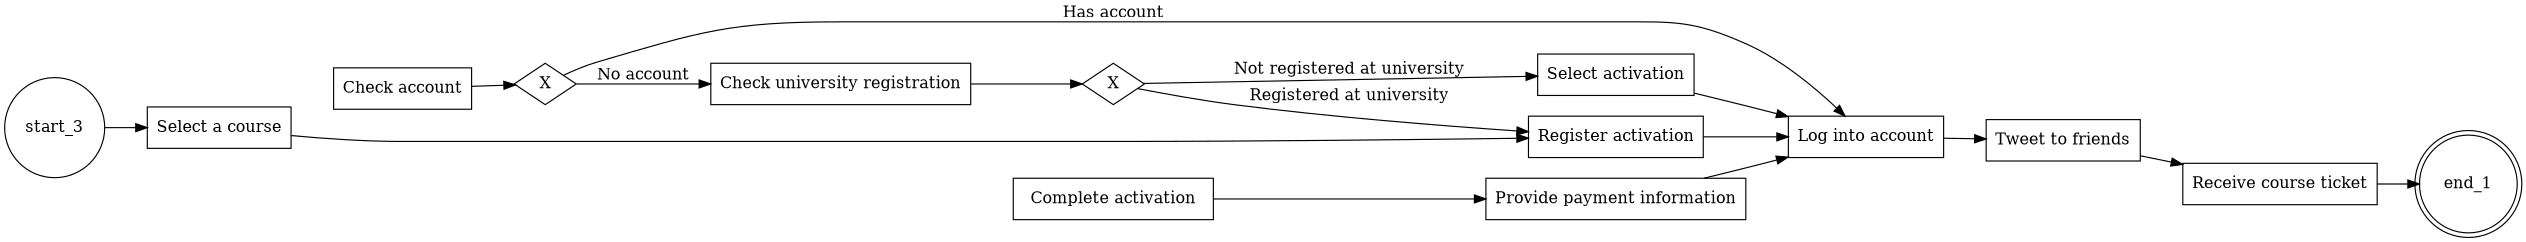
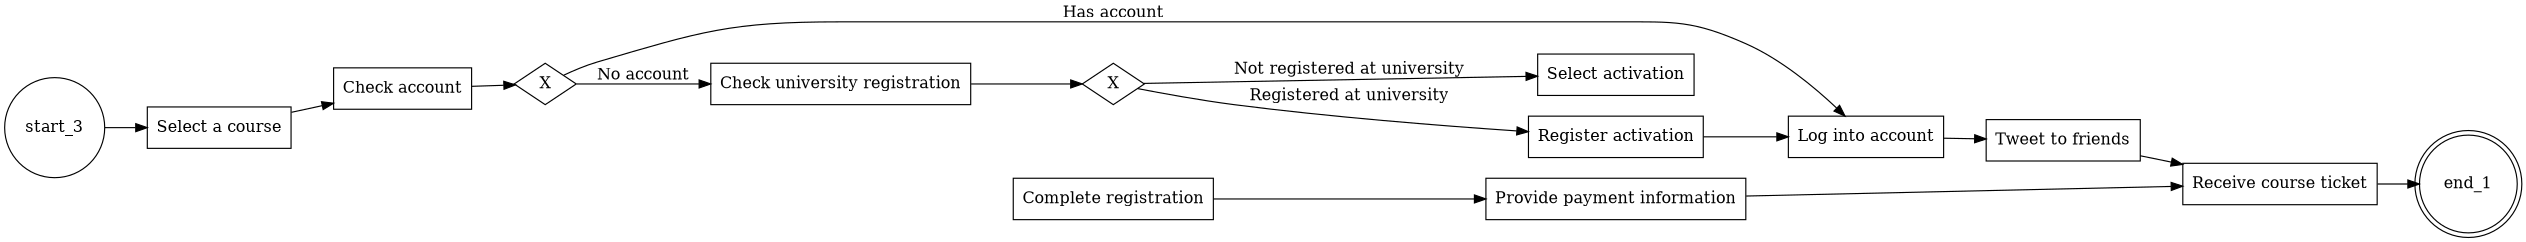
(1736, 103) -> none
(904, 141) -> (307, 109)
(1740, 169) -> (1959, 191)
(1113, 199) -> (1113, 199)
